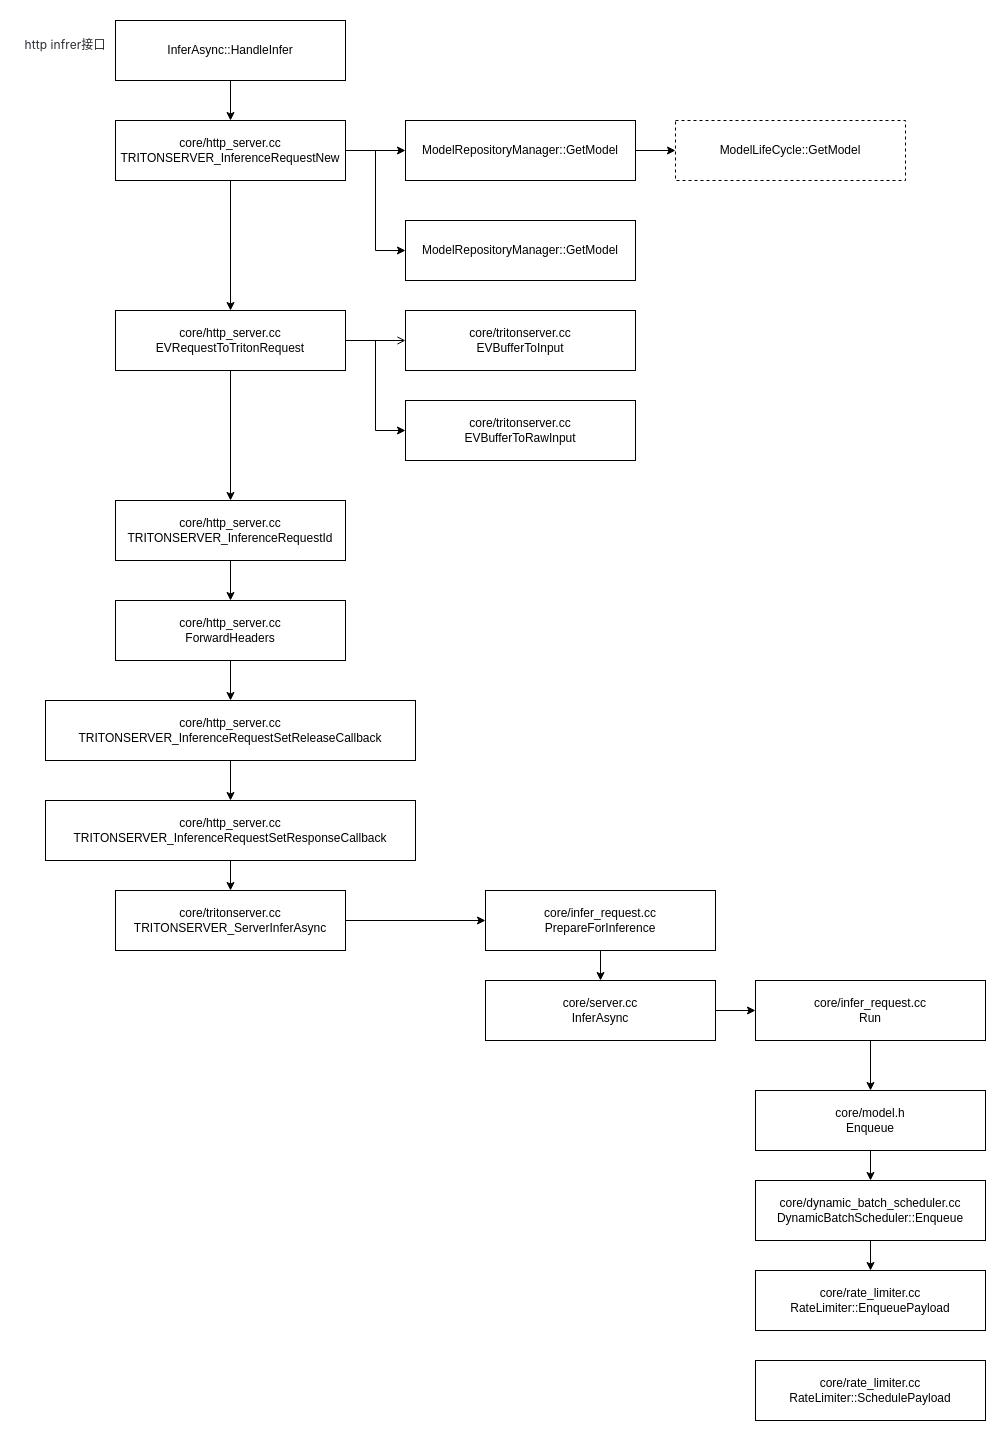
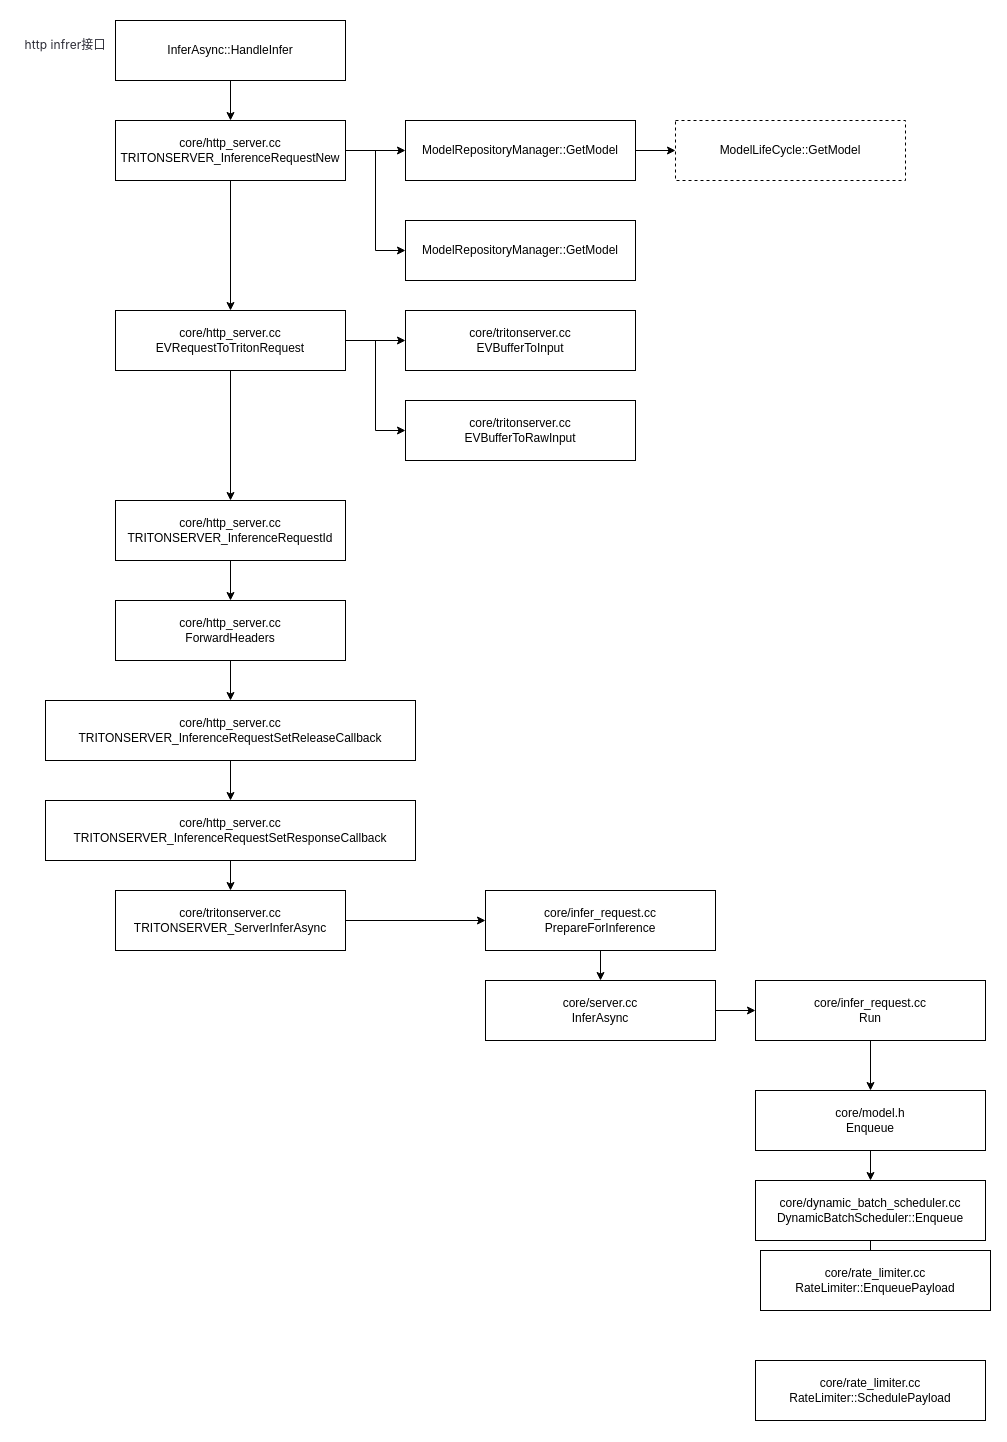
(399, 341) -> (397, 341)
(871, 1301) -> (876, 1281)
